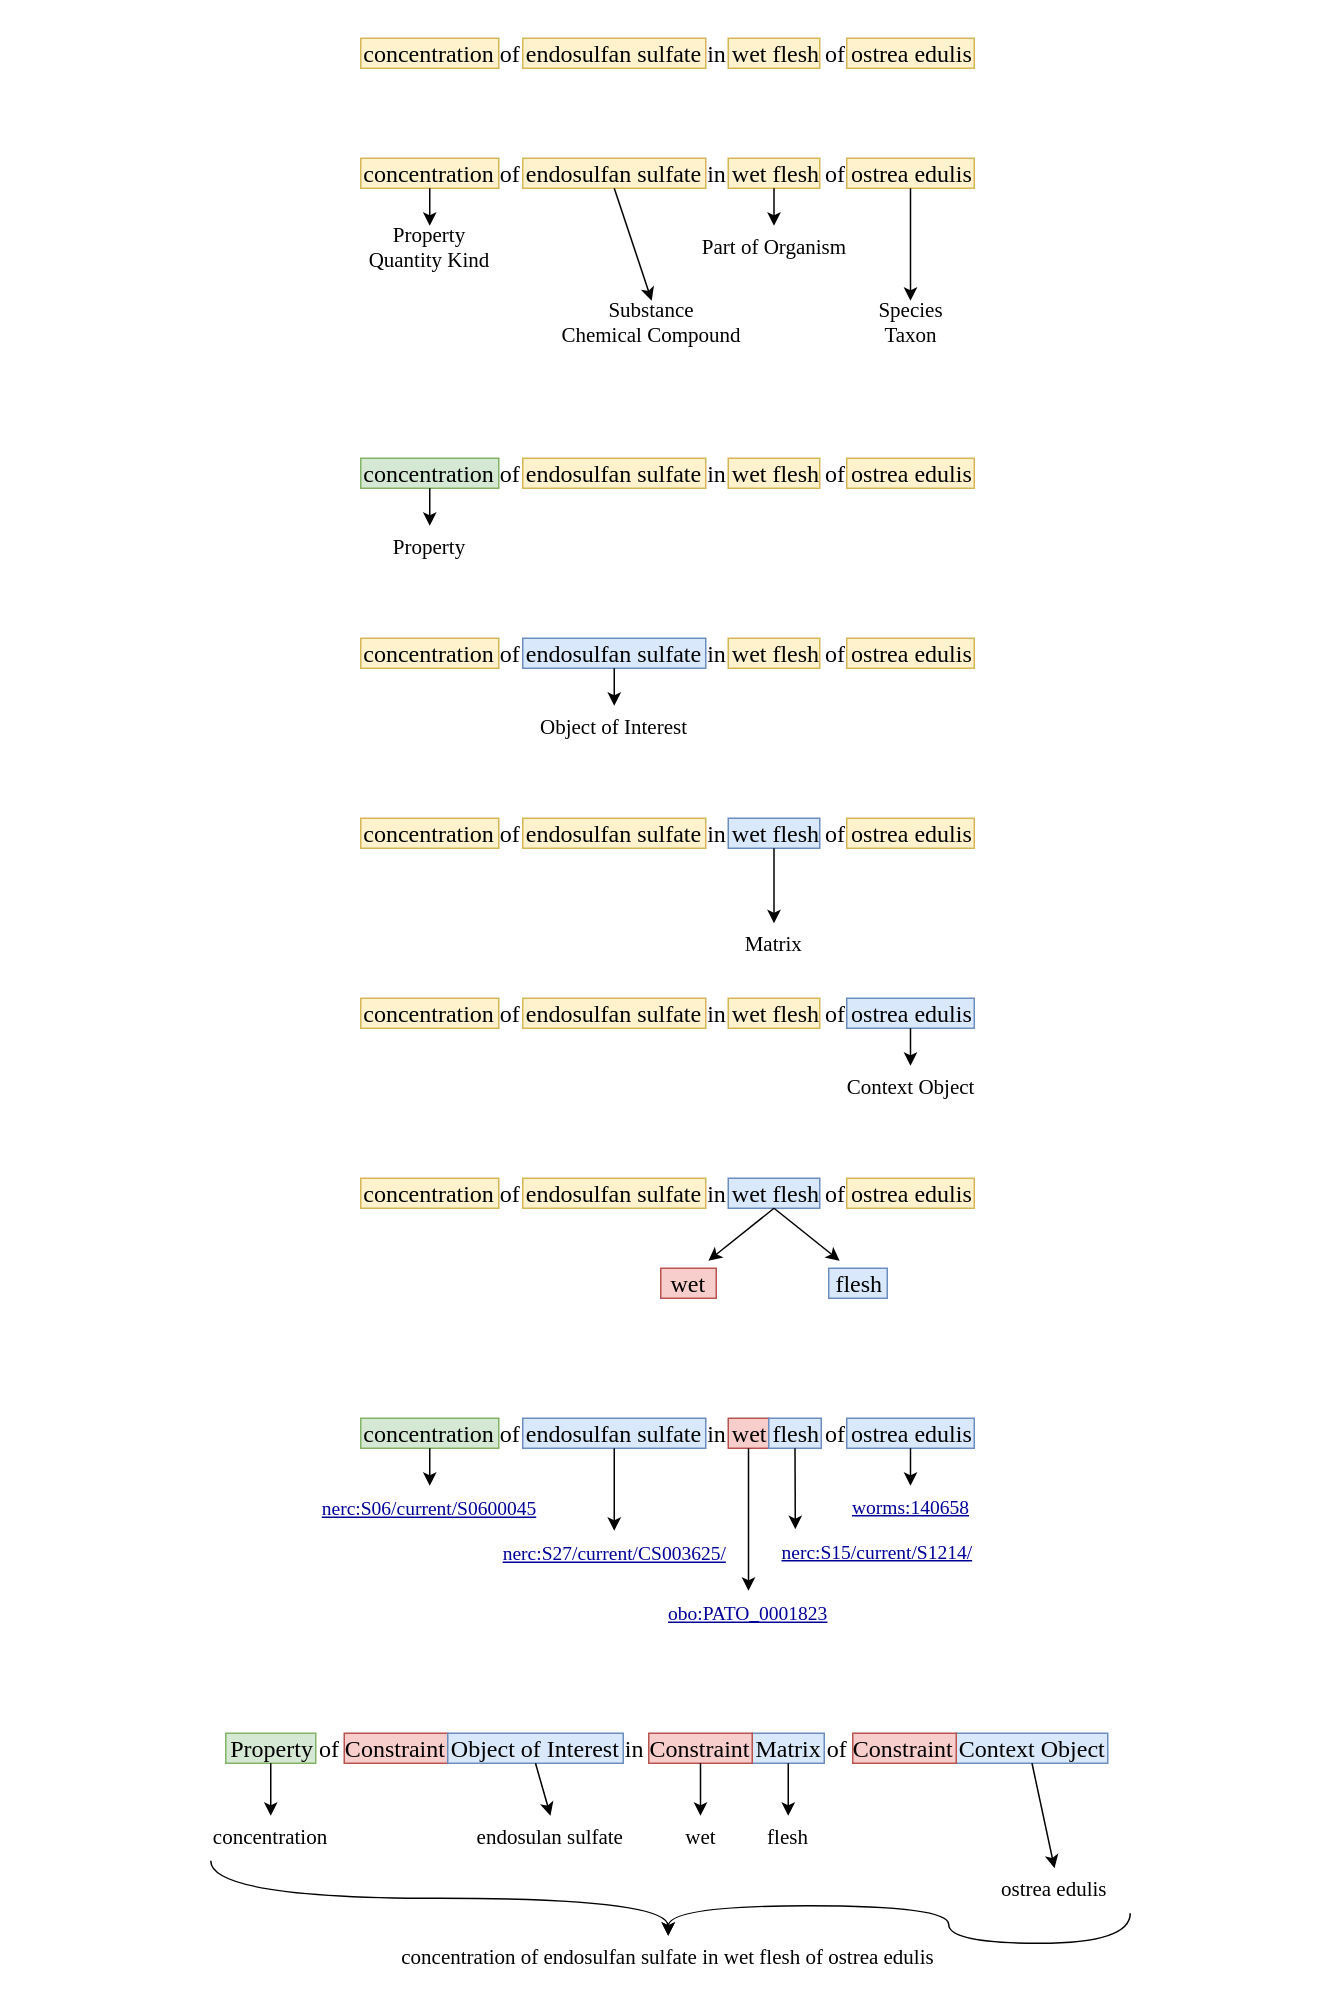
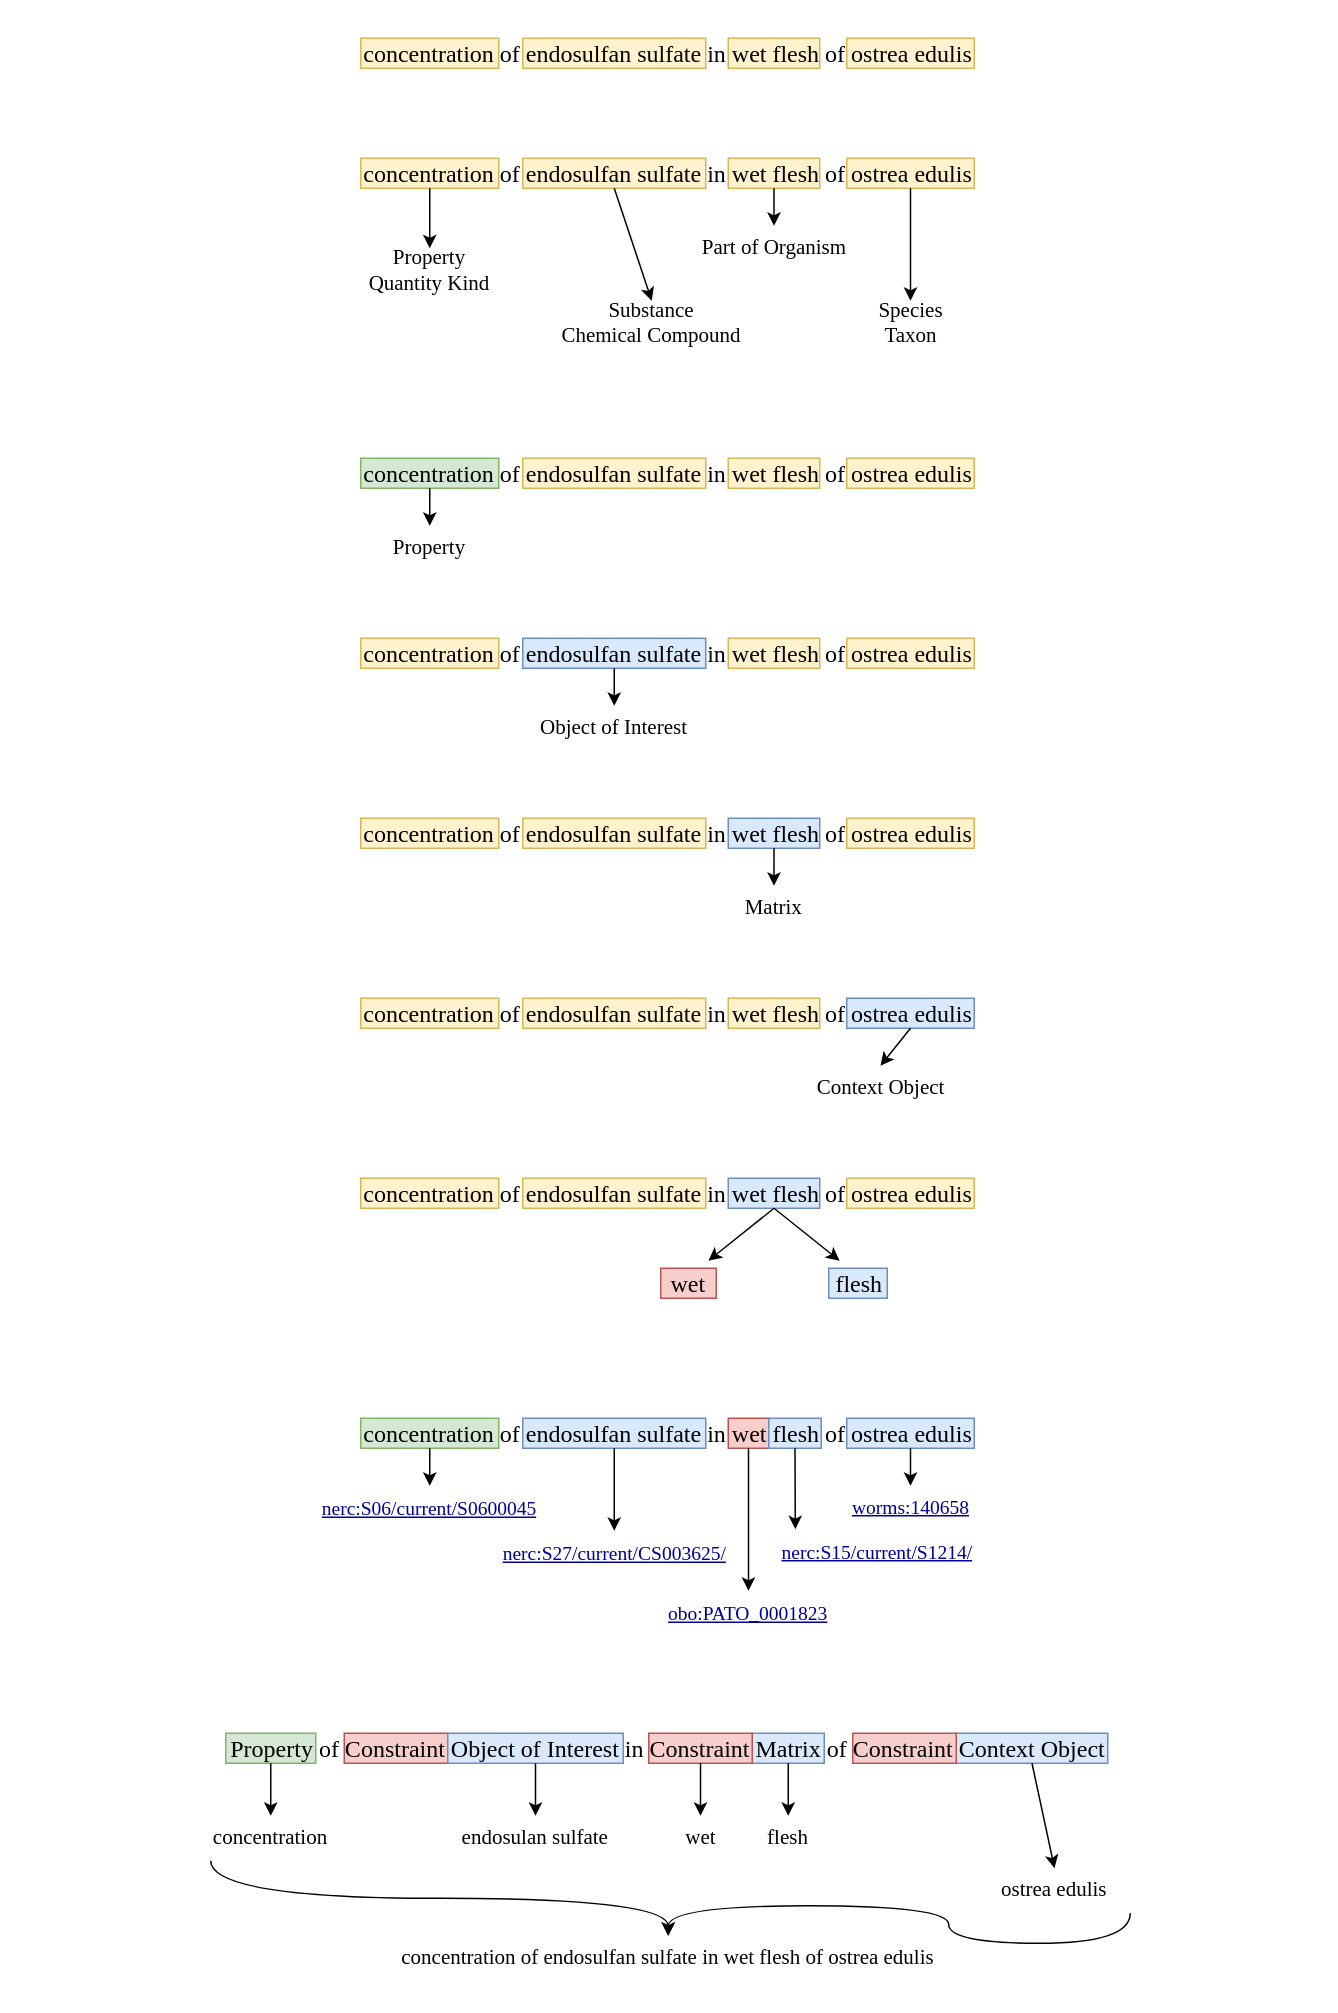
(430, 248) -> (430, 271)
(774, 946) -> (774, 908)
(911, 1088) -> (881, 1088)
(551, 1838) -> (536, 1838)
